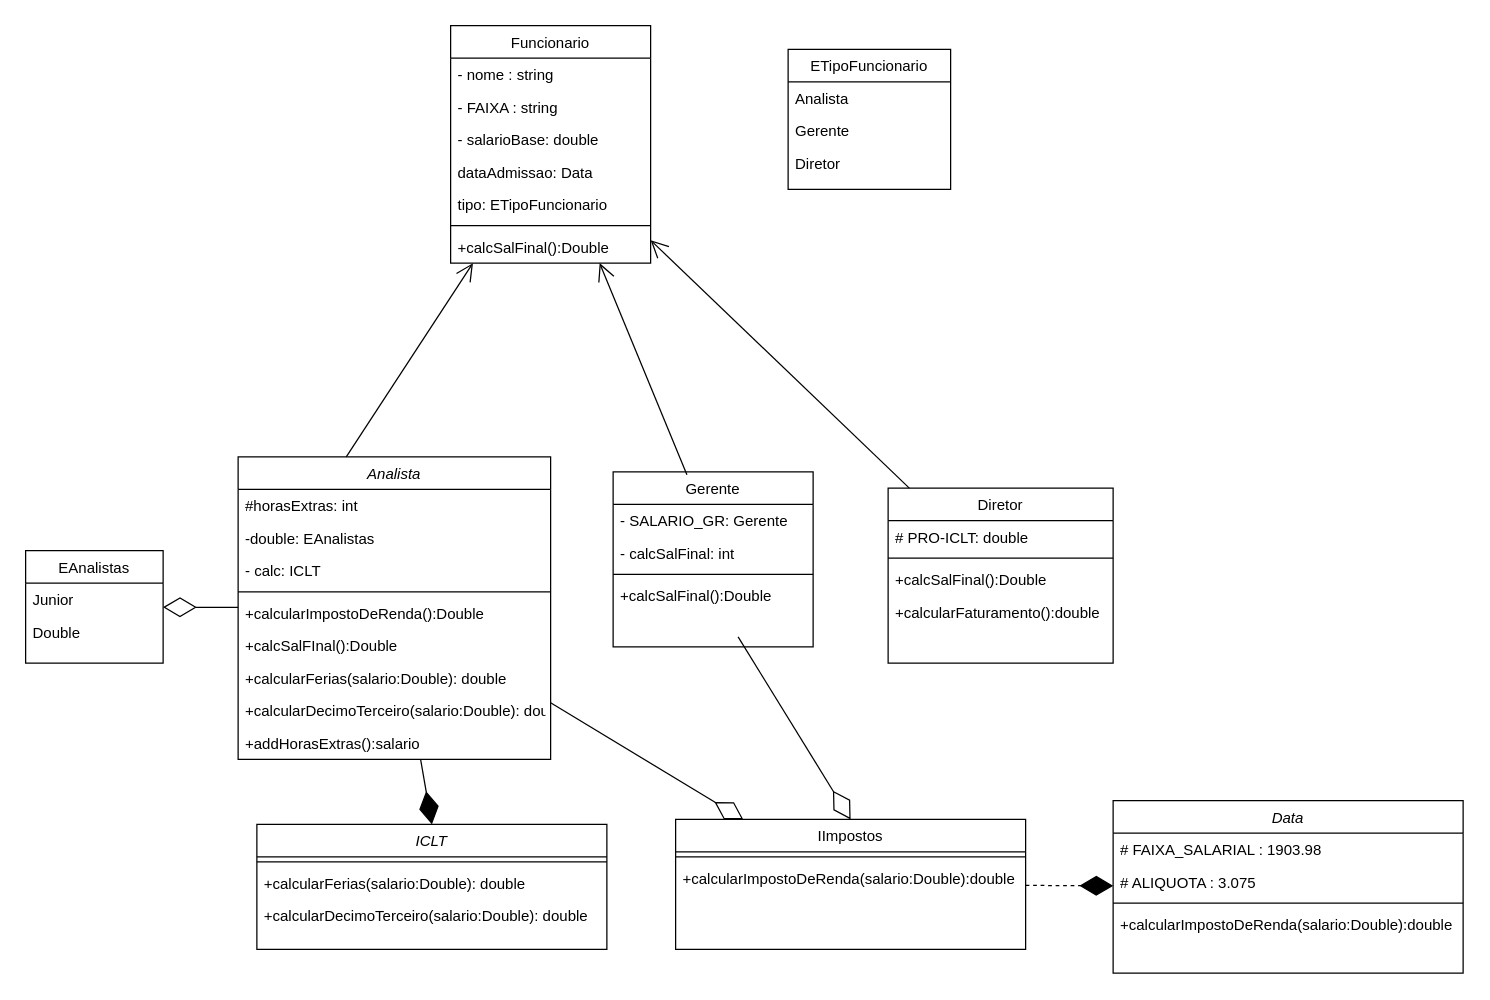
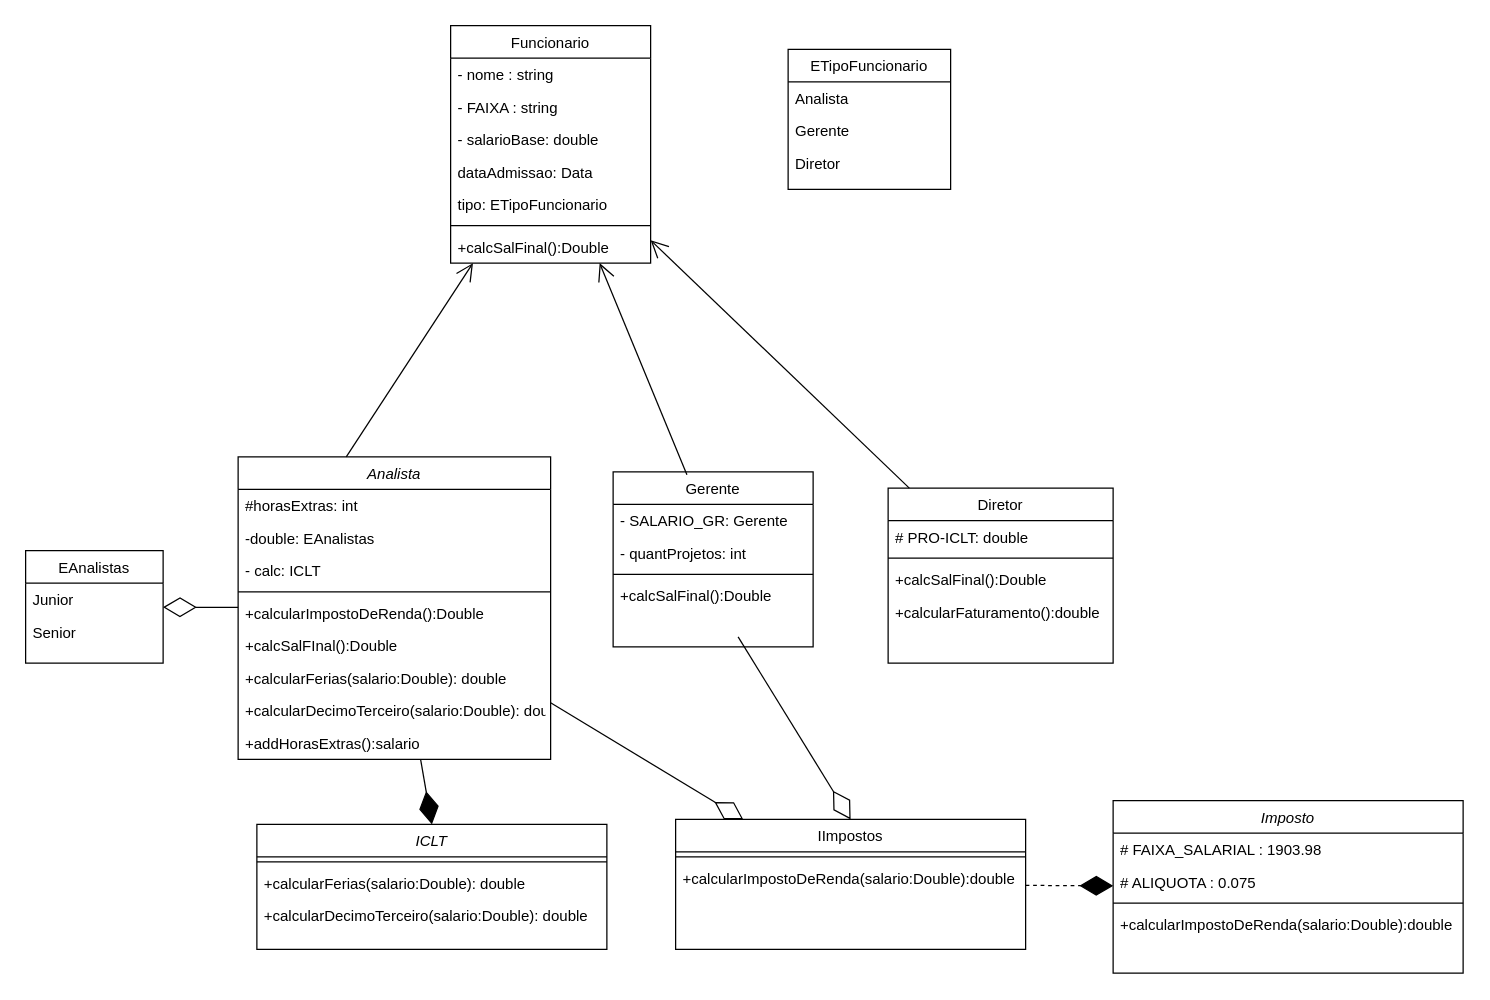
(684, 554) -> (696, 554)
(56, 633) -> (56, 633)
(1288, 818) -> (1288, 818)
(1186, 883) -> (1186, 883)
